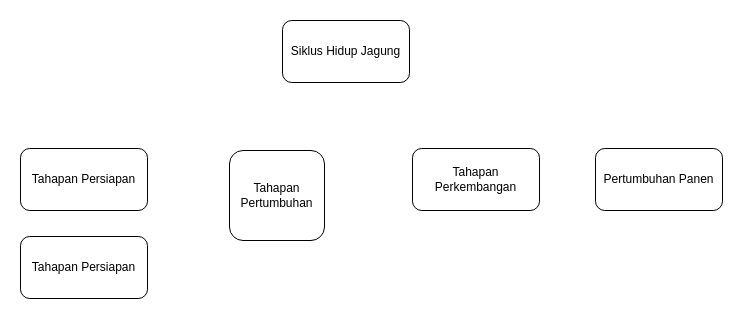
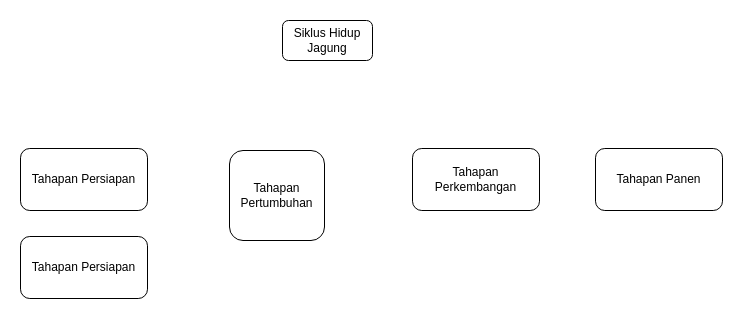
(346, 52) -> (328, 41)
(659, 180) -> (659, 180)
